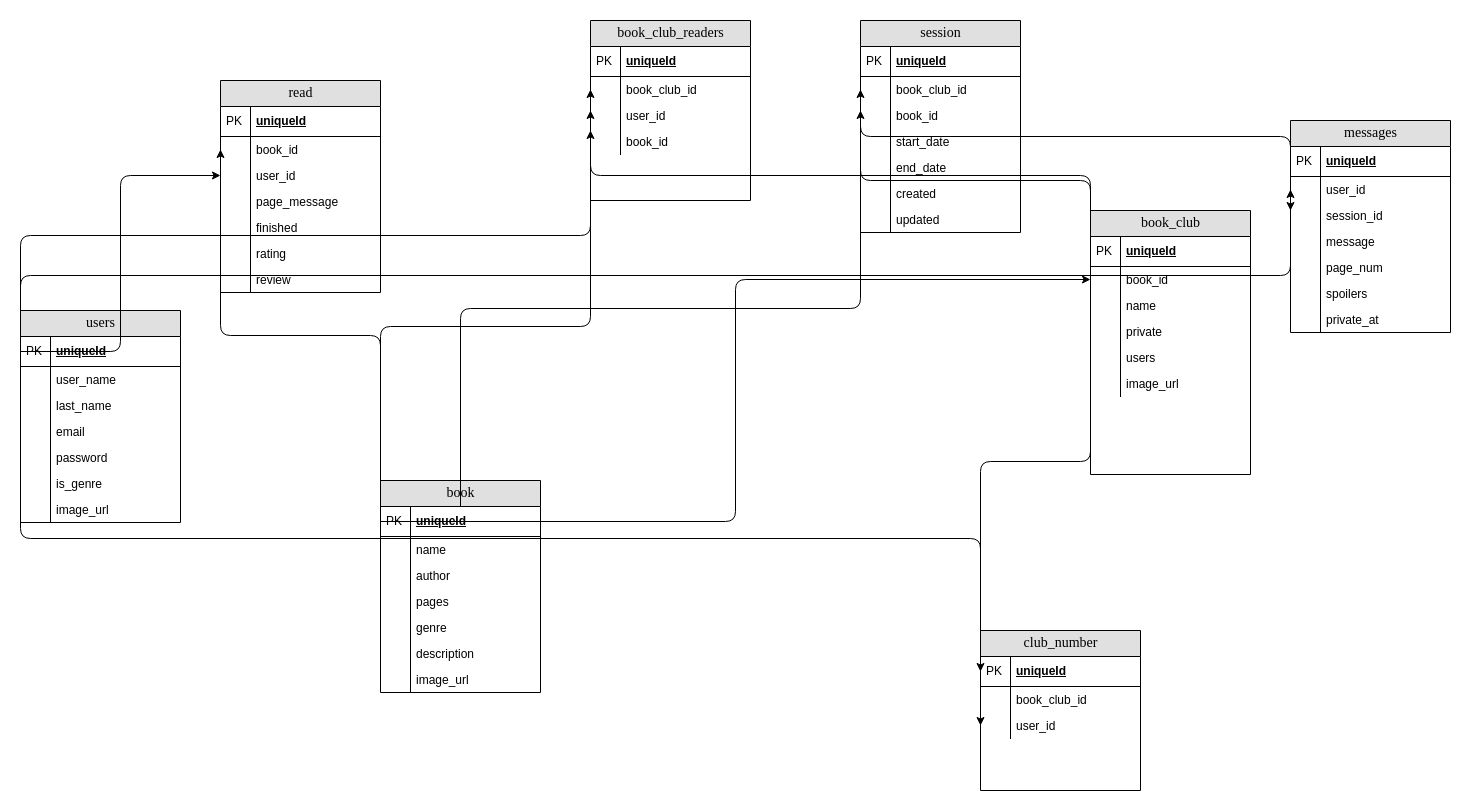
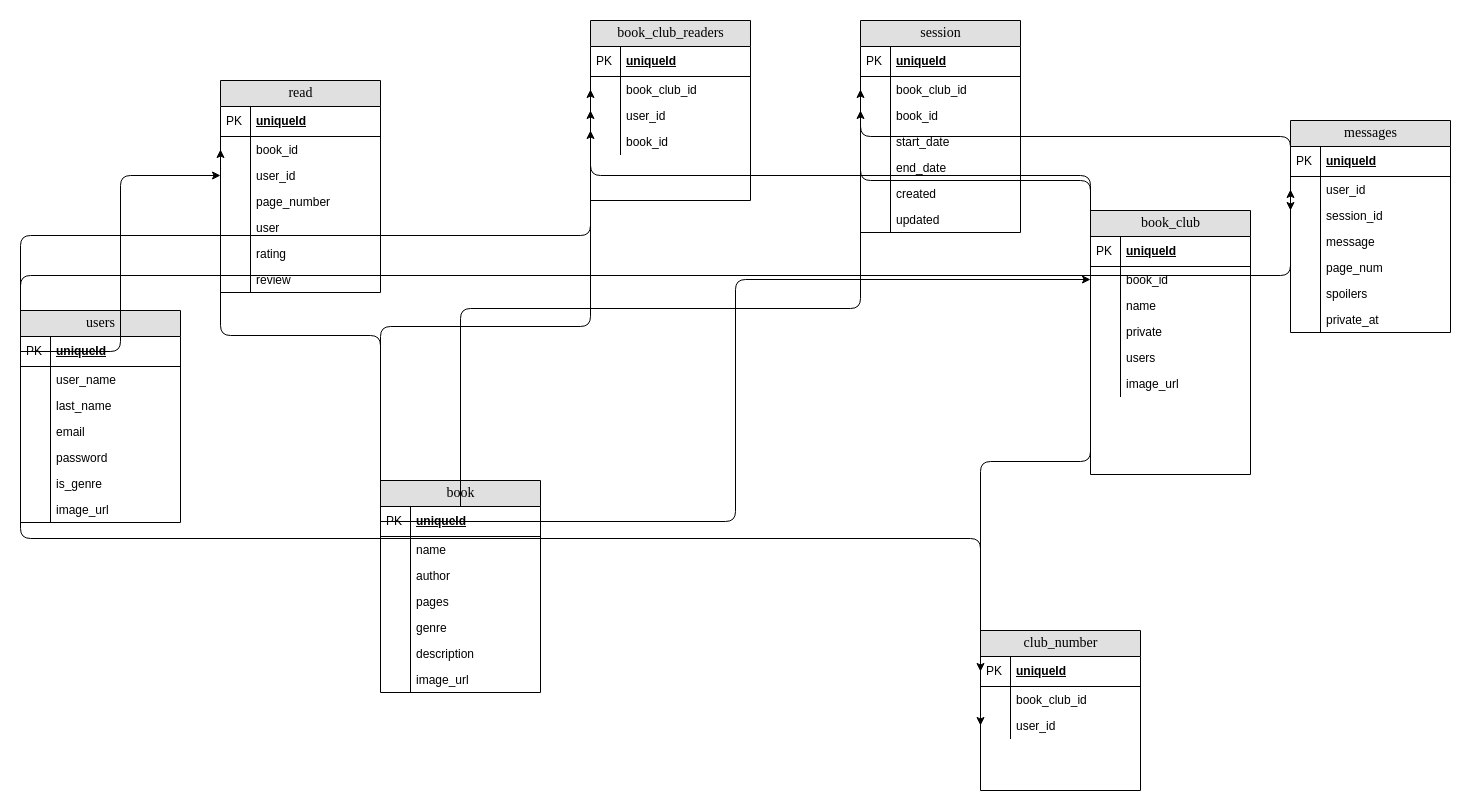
(297, 203) -> (293, 203)
(280, 229) -> (270, 229)
